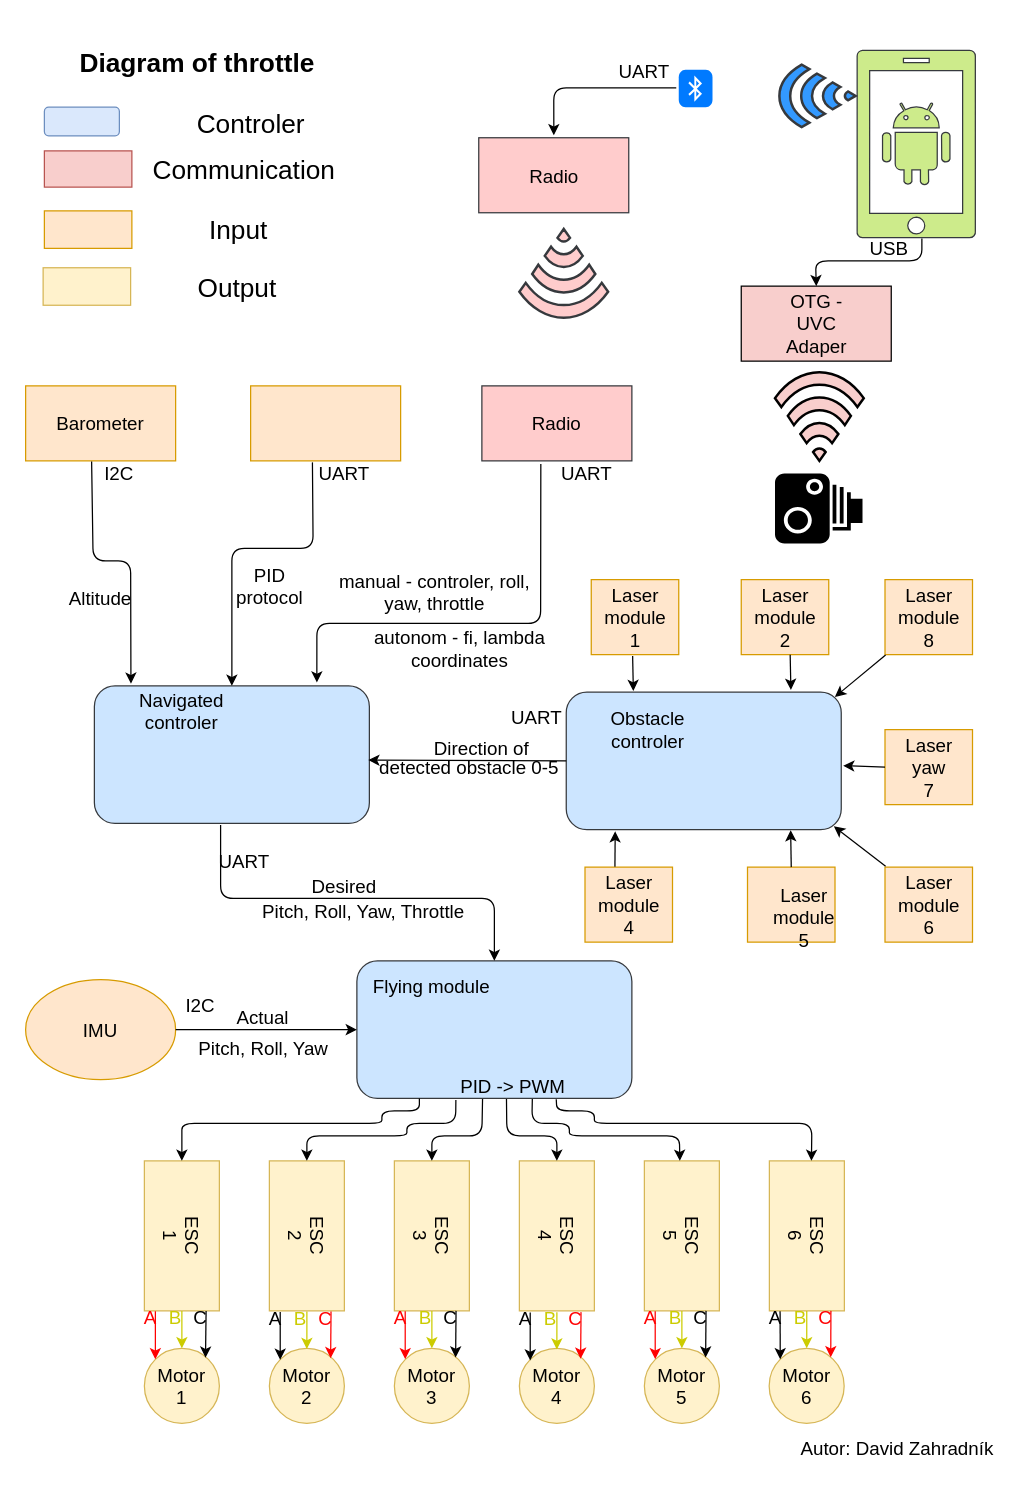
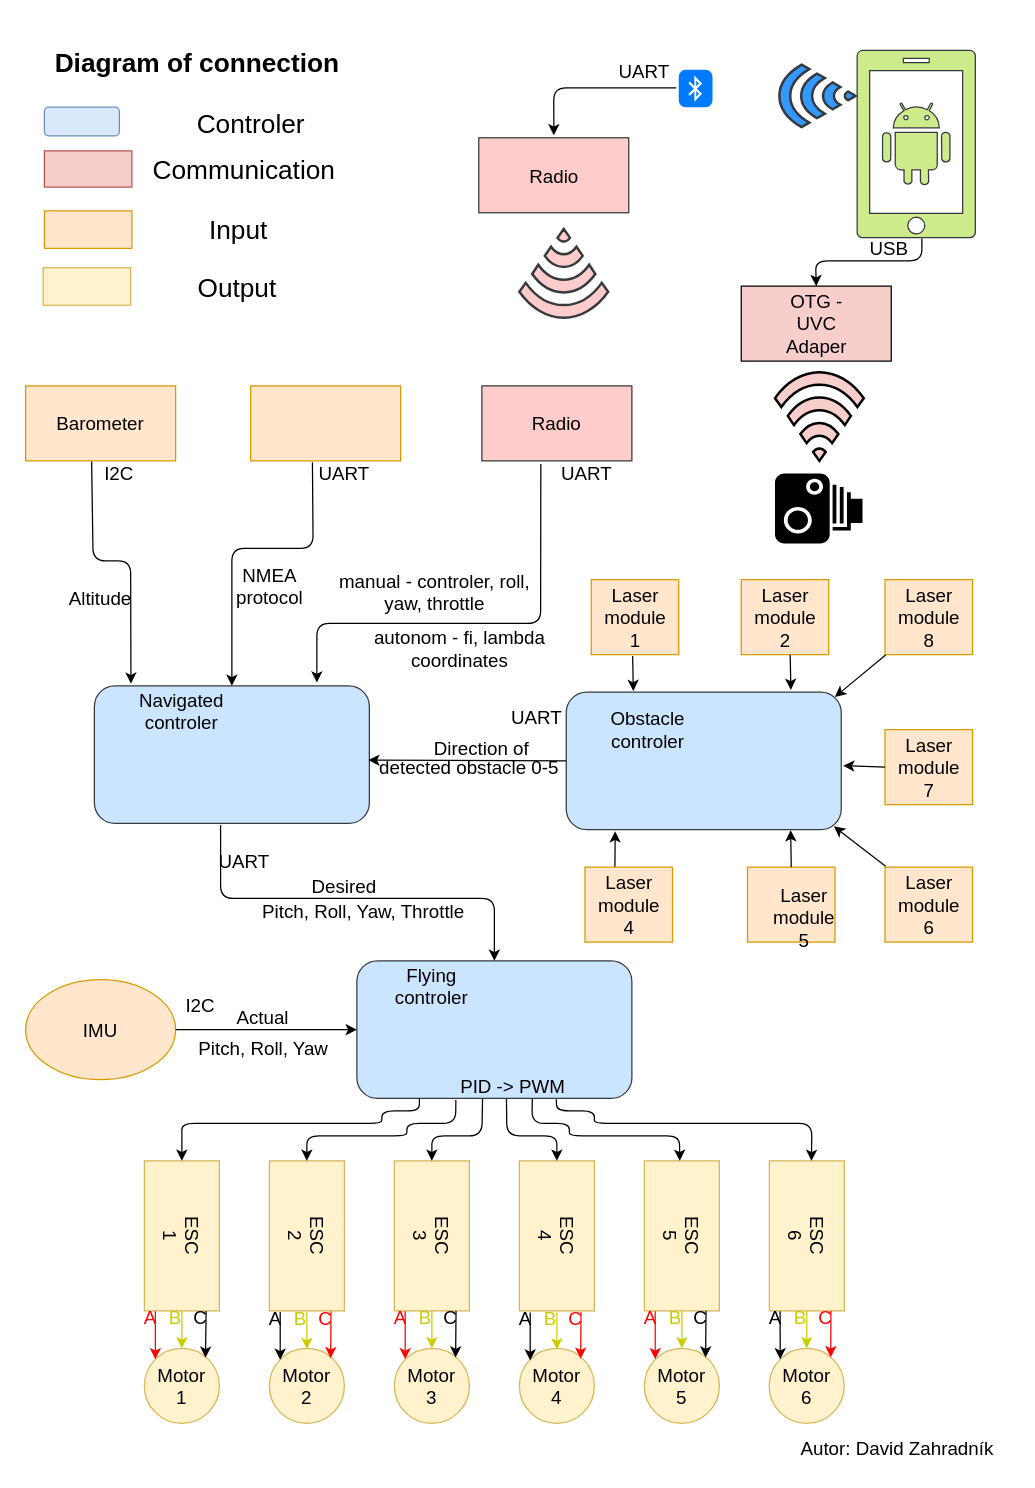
(198, 62) -> (198, 62)
(270, 586) -> (270, 586)
(929, 767) -> (929, 767)
(432, 986) -> (432, 986)
